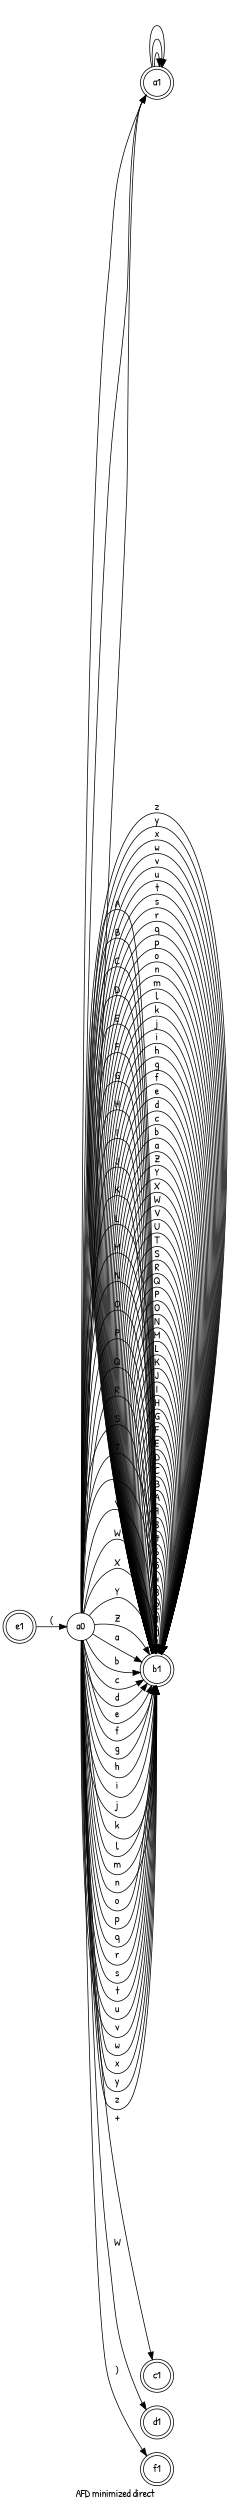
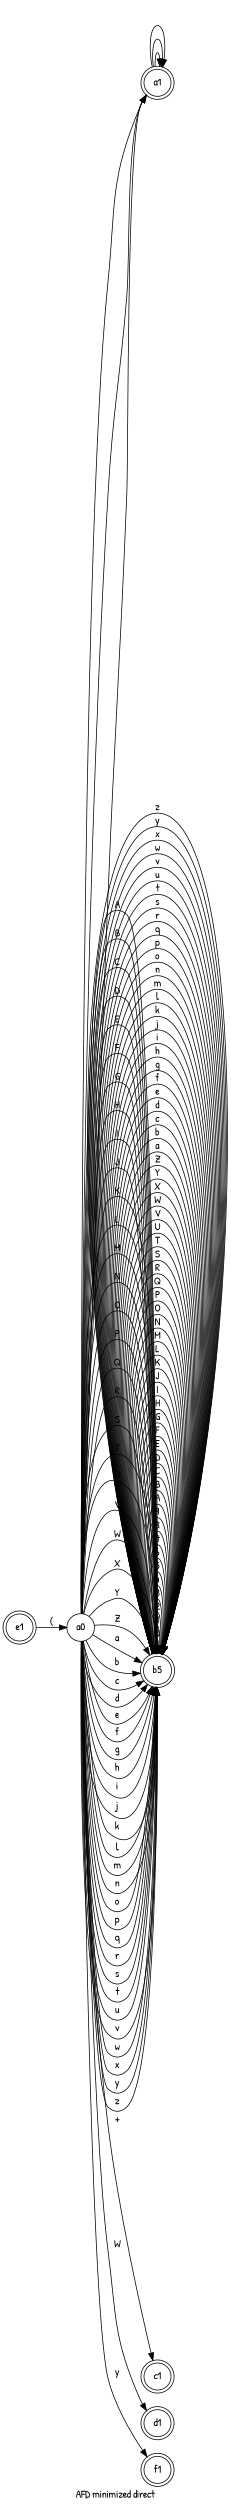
(157, 1670) -> (158, 1670)
(117, 2371) -> (117, 2372)
